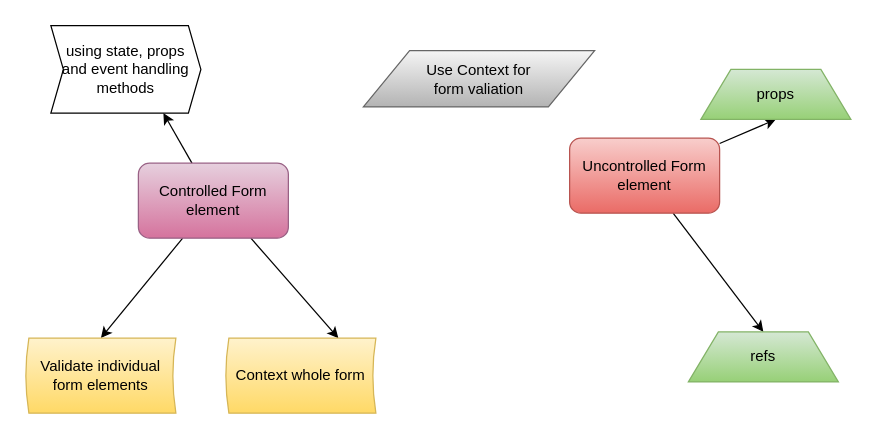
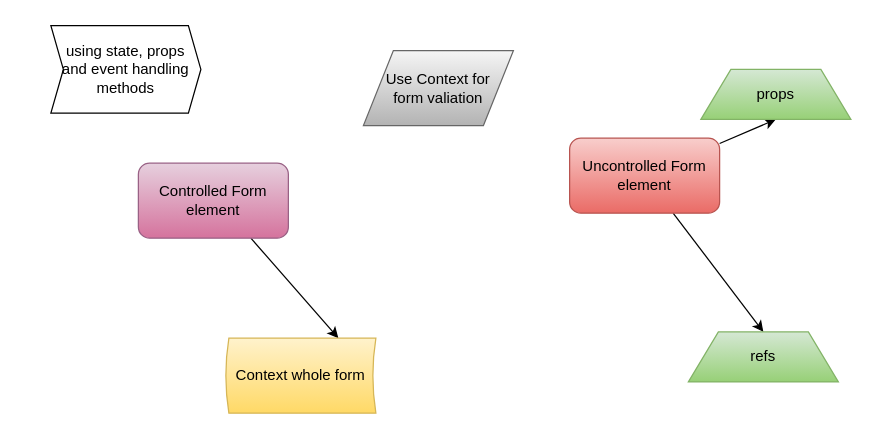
(479, 79) -> (438, 88)
(180, 142) -> none
(144, 285) -> none
(101, 376) -> none
